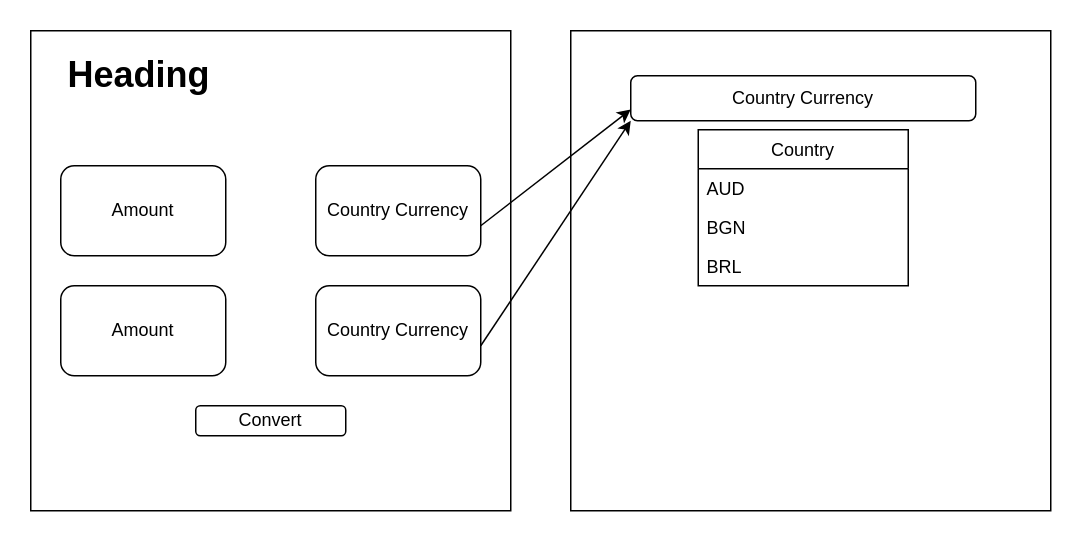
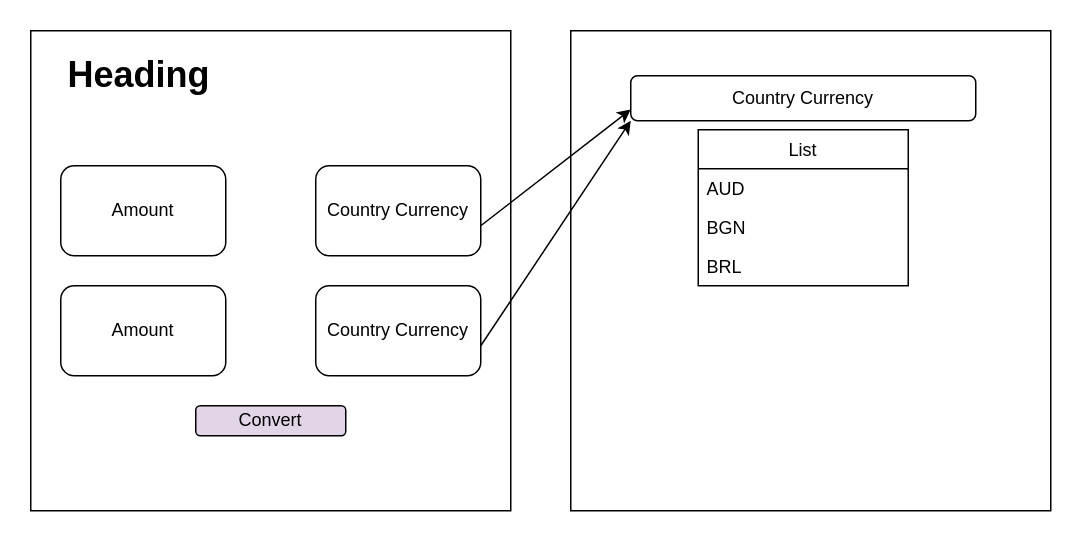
(803, 150) -> (803, 150)
(271, 421) -> (271, 421)
